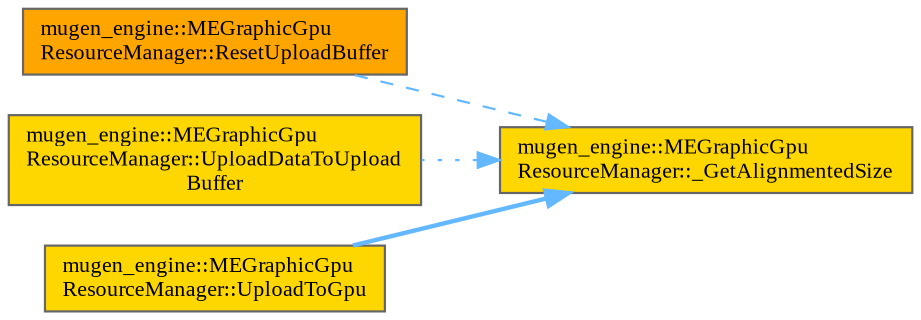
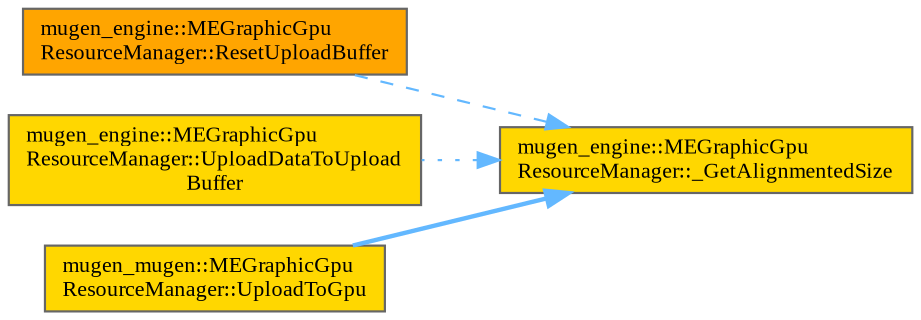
(215, 279) -> (215, 279)
